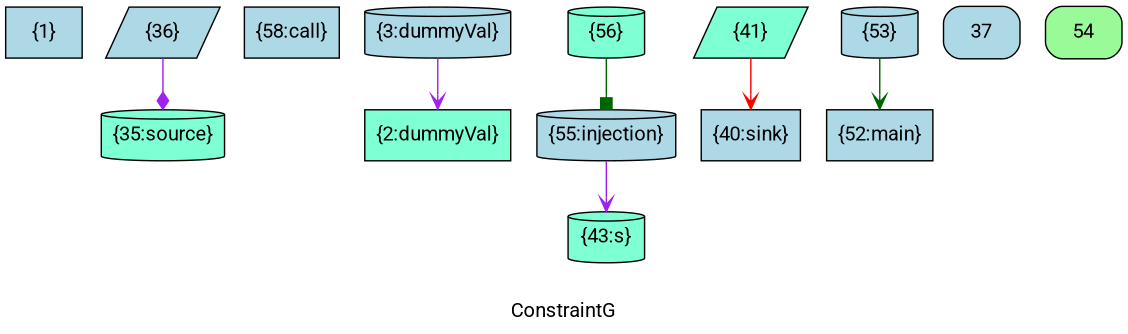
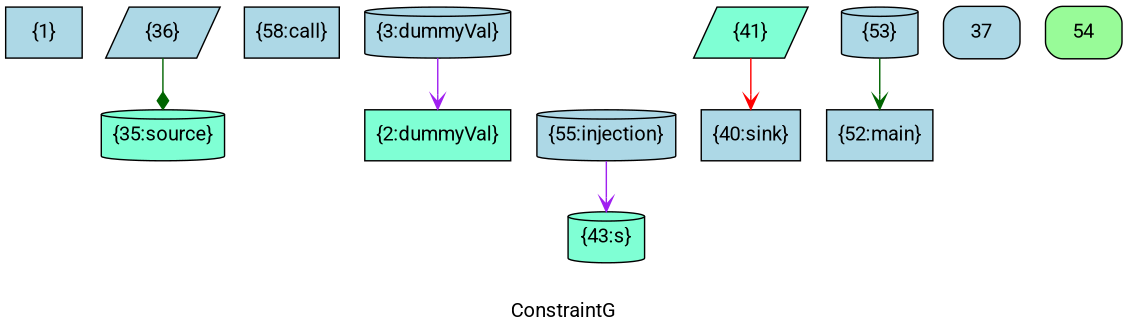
(606, 33) -> none
(163, 75) -> (163, 75)
